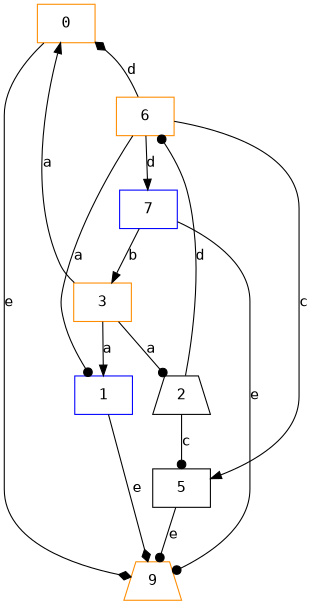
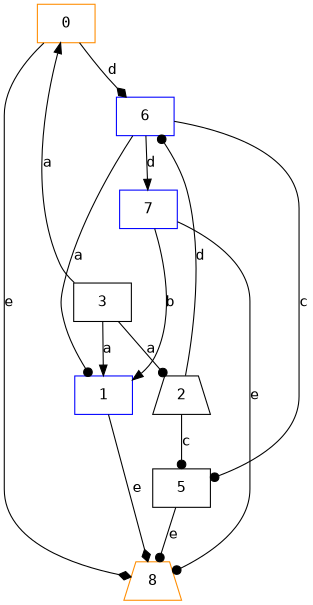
(125, 71) -> (98, 66)
(145, 116) -> (145, 116)
(128, 251) -> (166, 304)
(299, 280) -> (299, 280)
(103, 302) -> (103, 302)
(153, 581) -> (153, 581)
